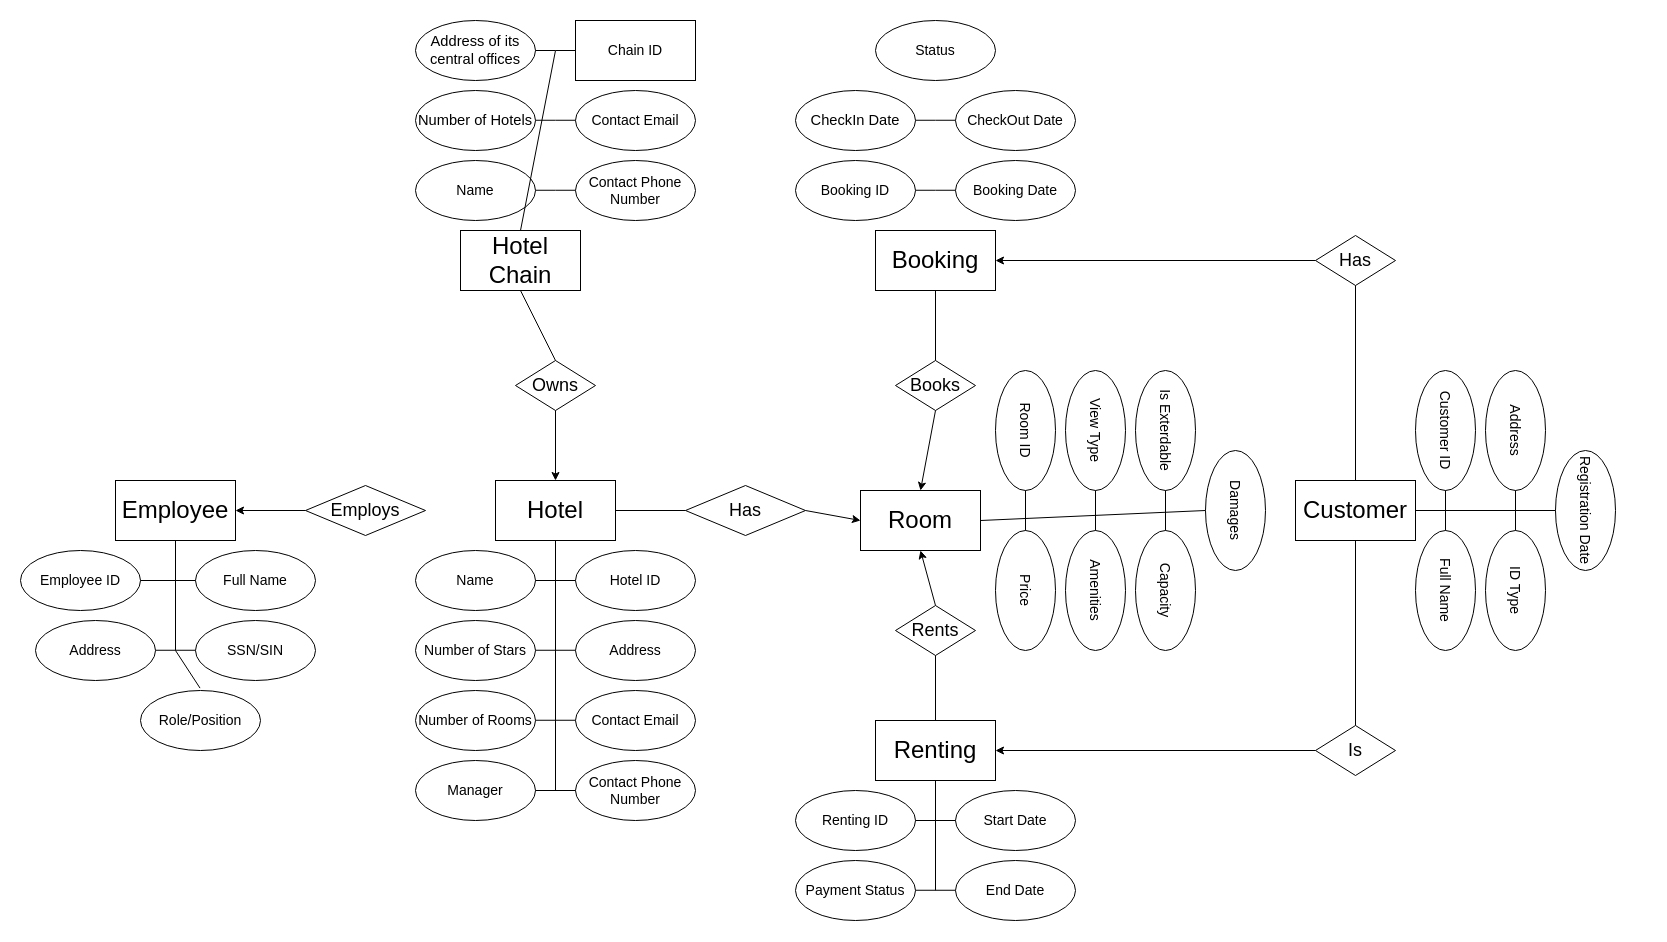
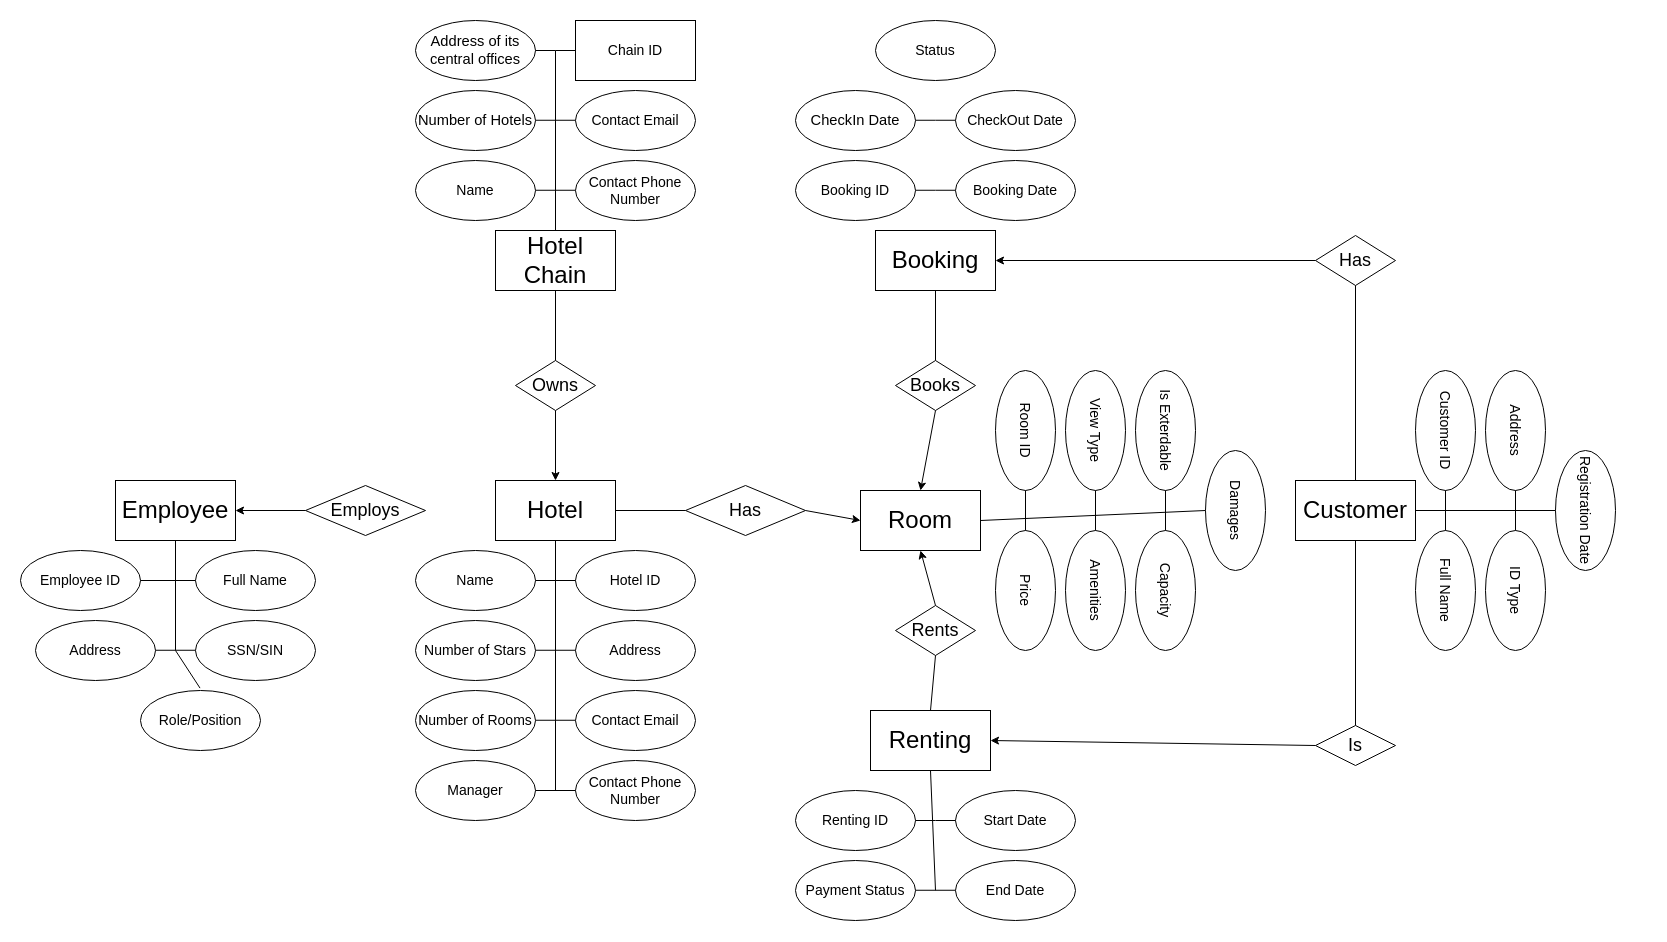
(521, 261) -> (556, 261)
(936, 751) -> (931, 741)
(1356, 751) -> (1356, 746)
